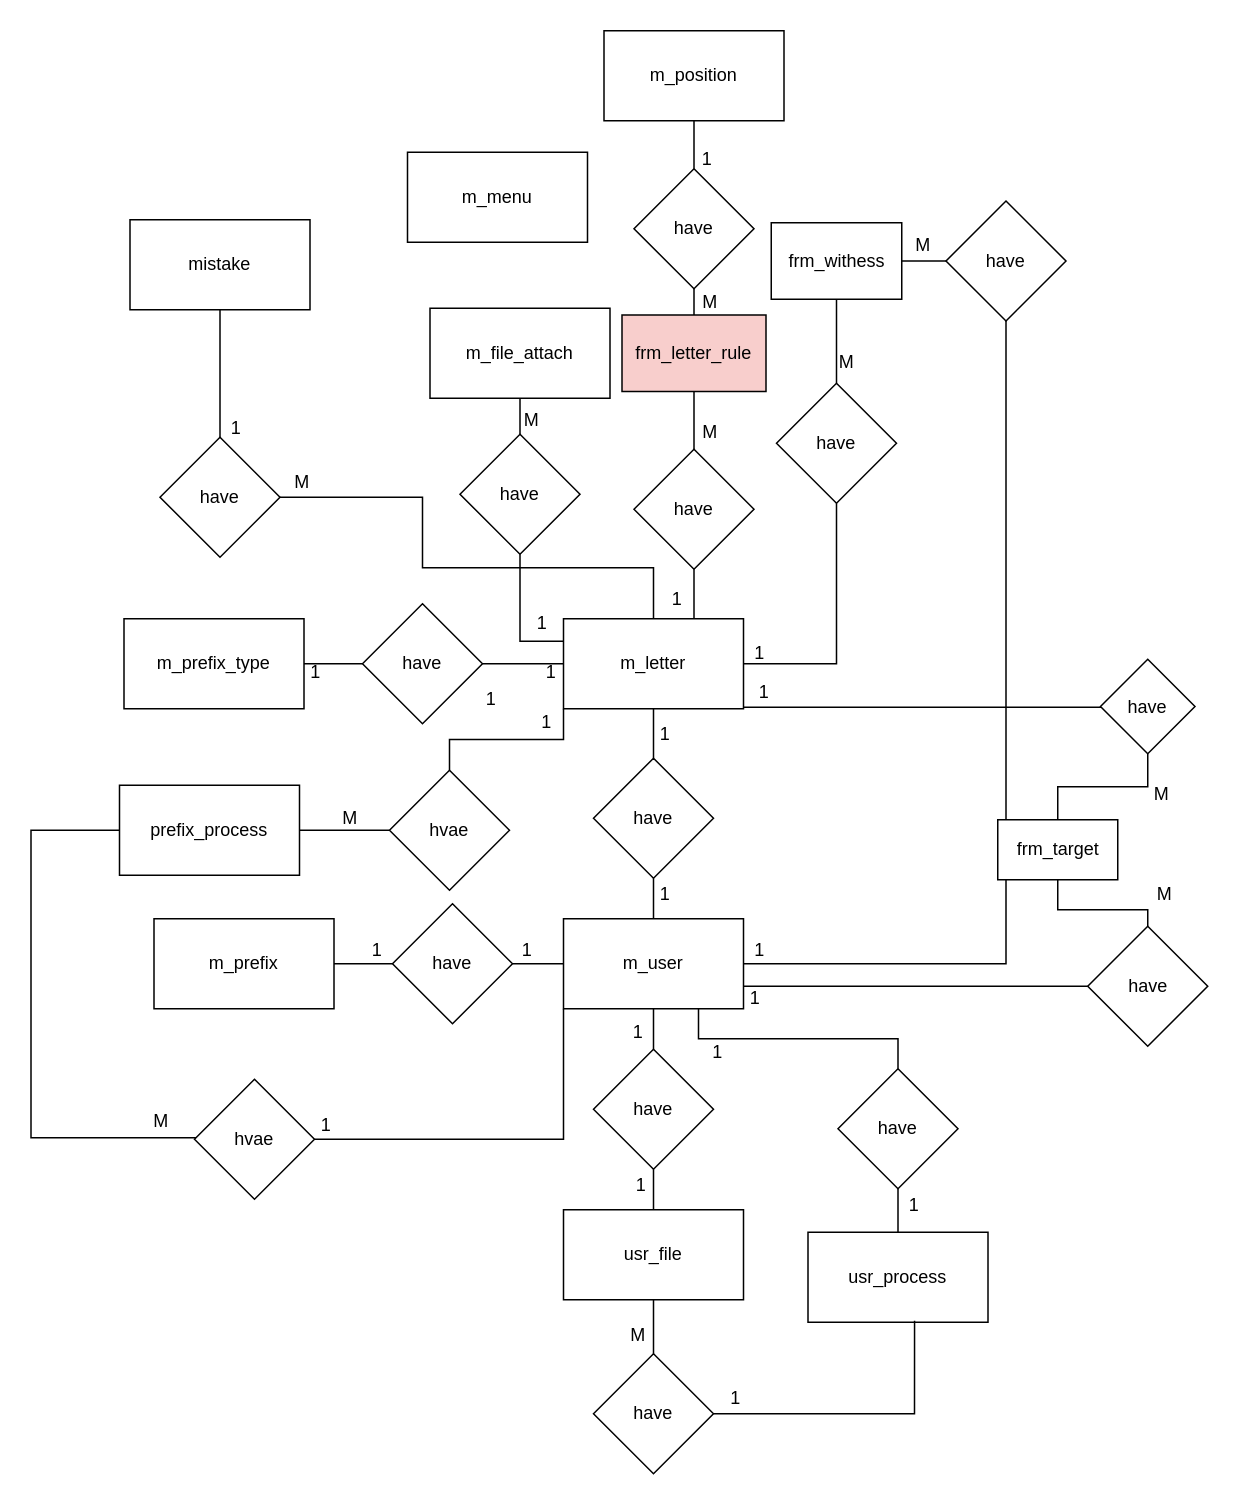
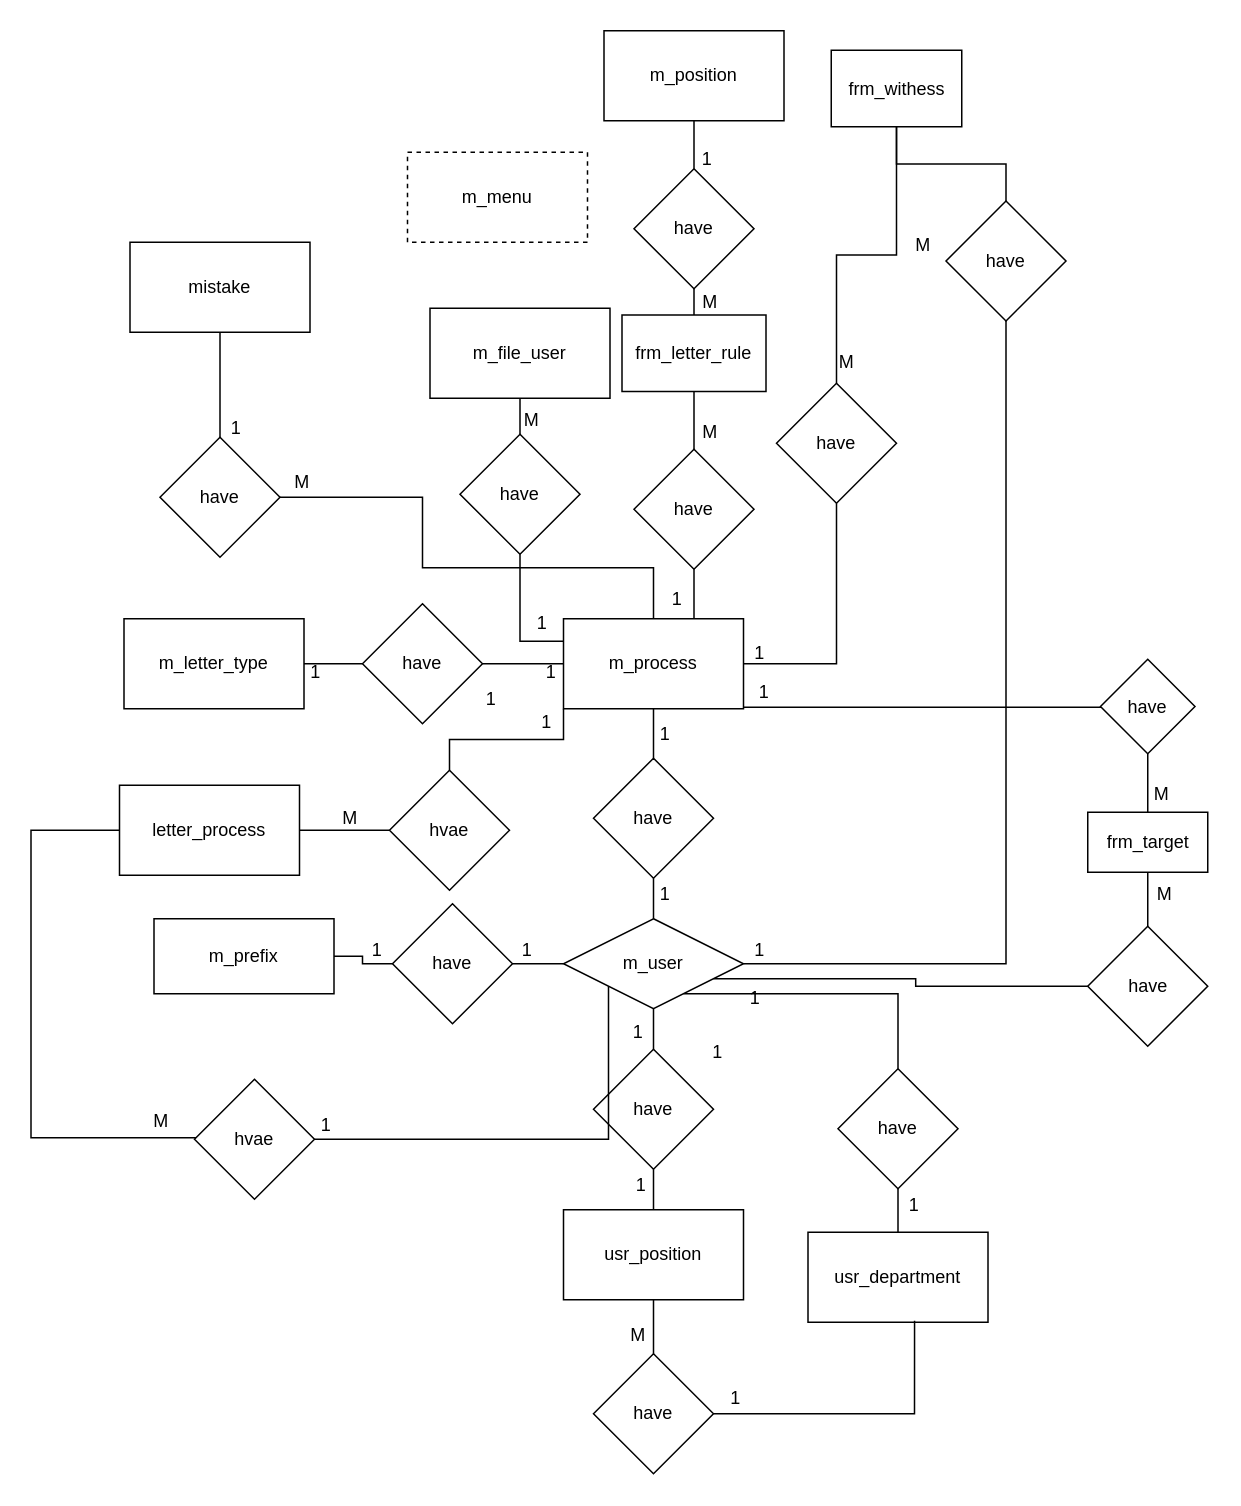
(497, 197) -> (497, 197)
(836, 261) -> (896, 89)
(220, 265) -> (220, 287)
(520, 353) -> (520, 353)
(694, 353) -> (694, 353)
(214, 664) -> (214, 664)
(653, 664) -> (653, 664)
(209, 830) -> (209, 830)
(1058, 850) -> (1148, 842)
(244, 964) -> (244, 956)
(653, 964) -> (653, 964)
(653, 1255) -> (653, 1255)
(898, 1277) -> (898, 1277)
